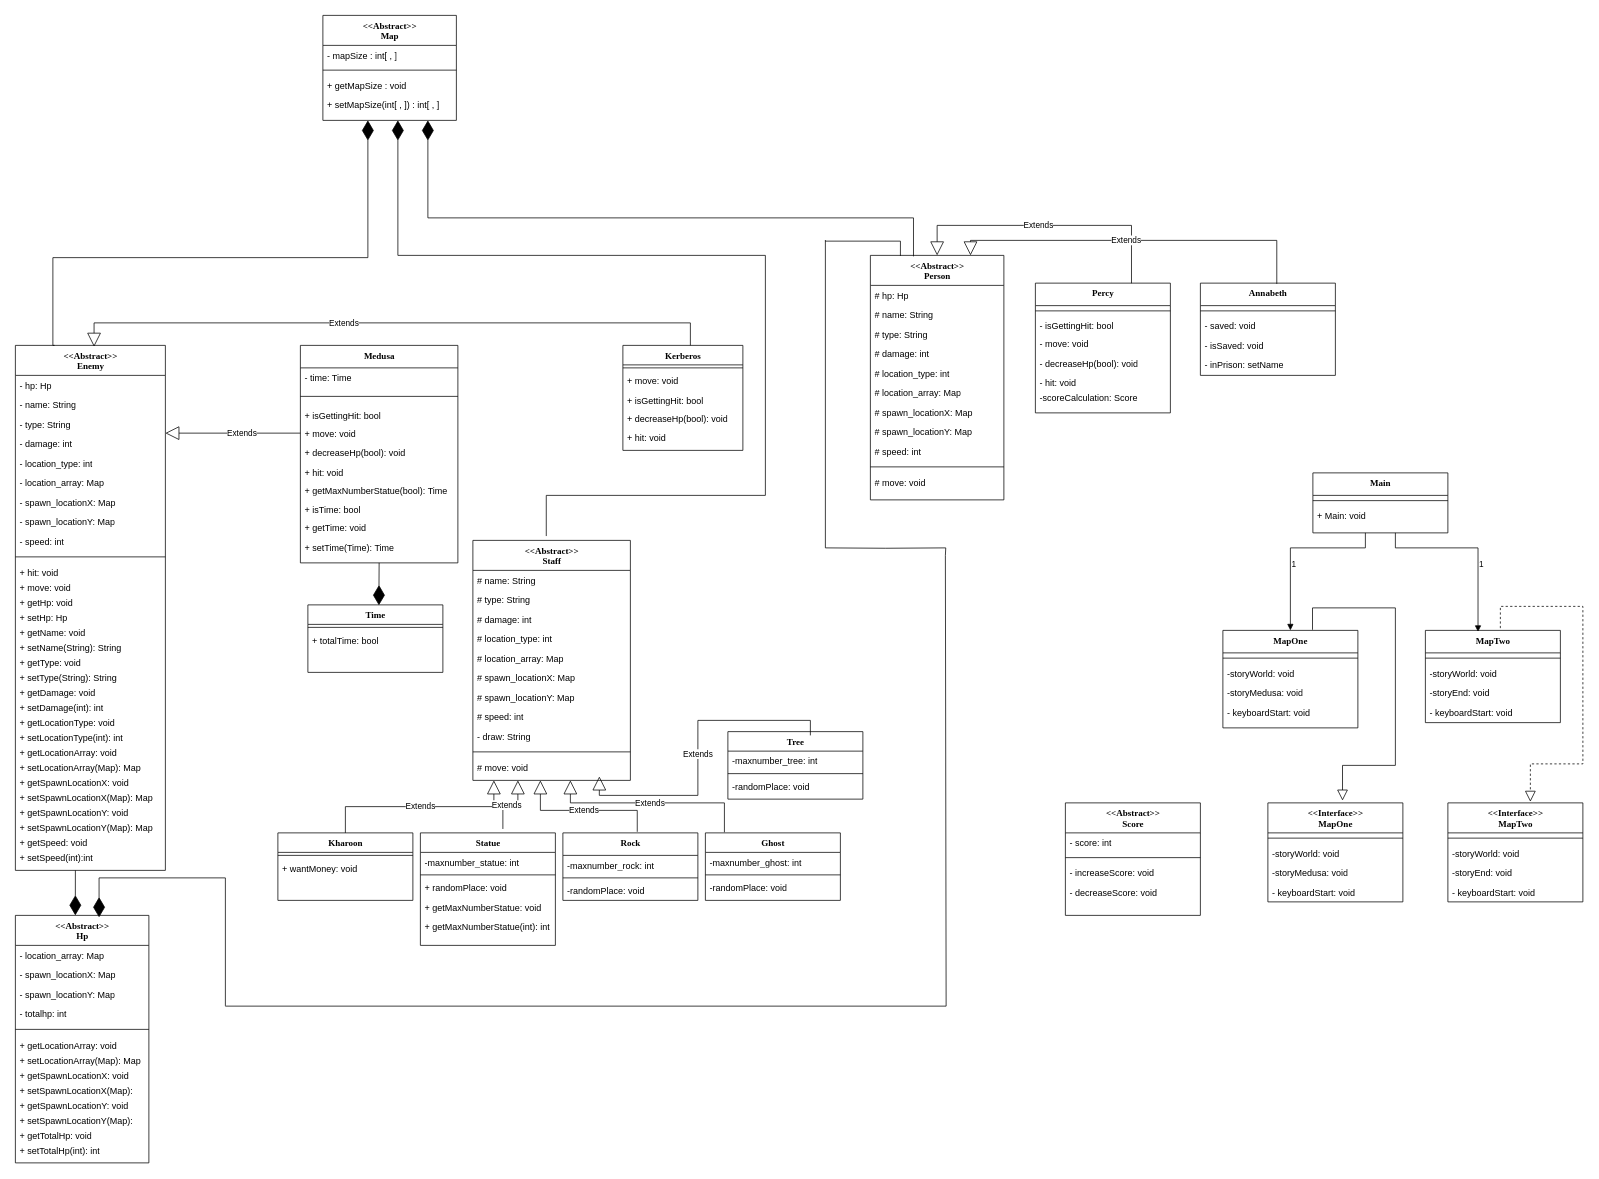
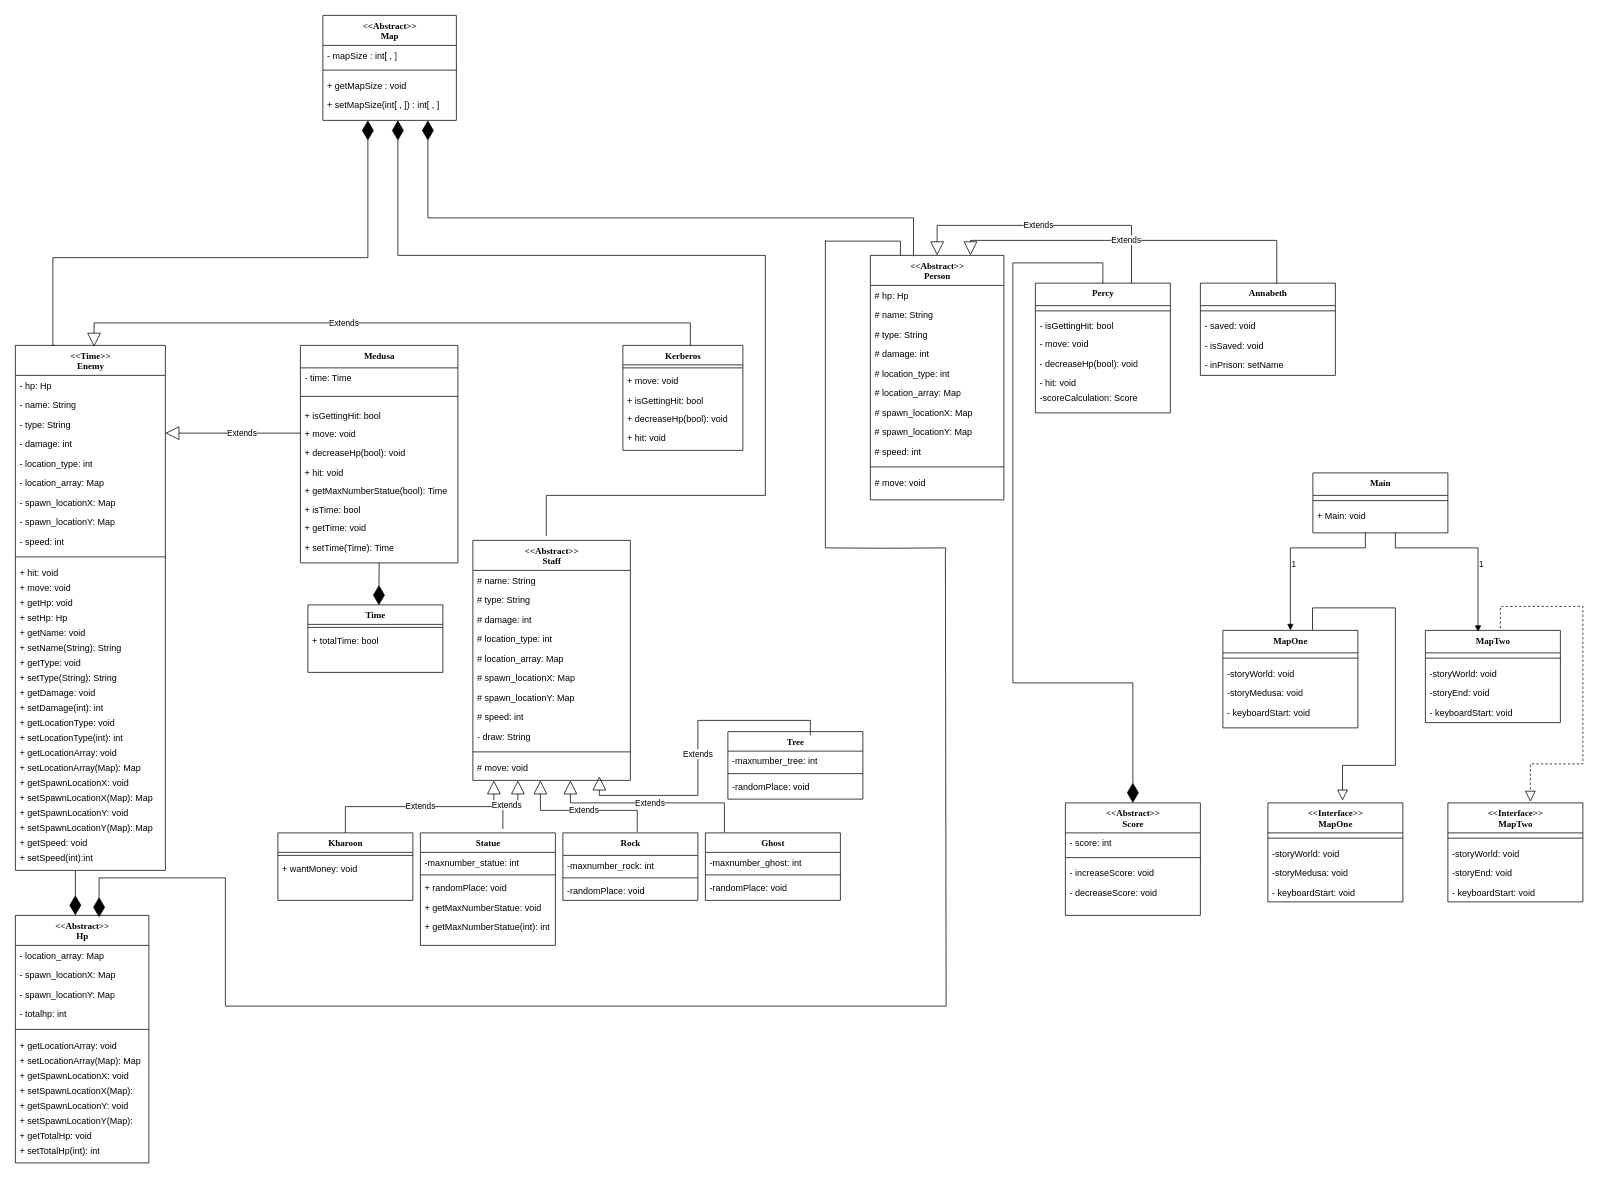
none -> (1103, 263)
(91, 361) -> (91, 361)
